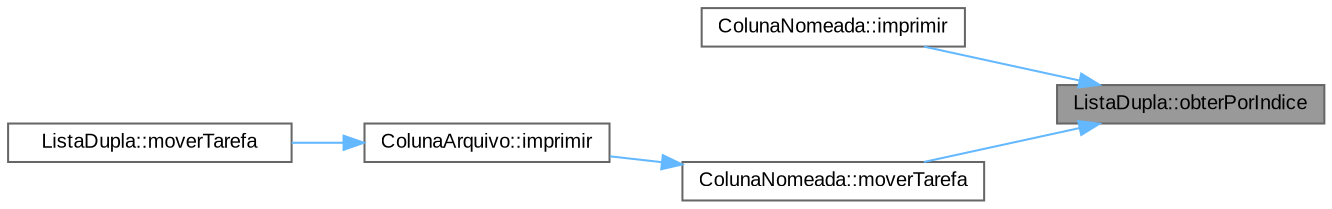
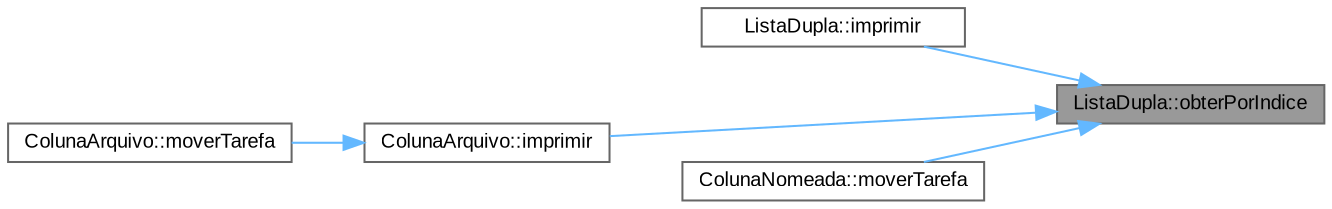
(833, 27) -> (833, 27)
(150, 143) -> (150, 143)
(636, 159) -> (823, 124)
